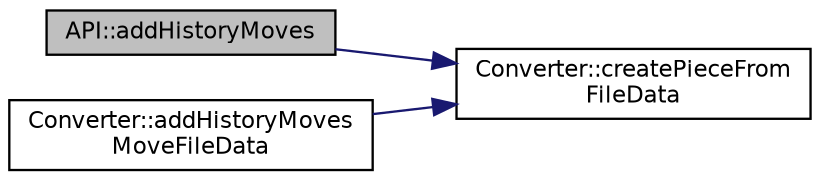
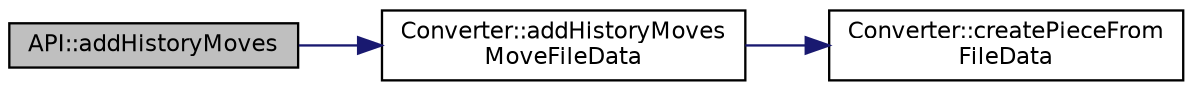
(384, 55) -> (328, 45)
